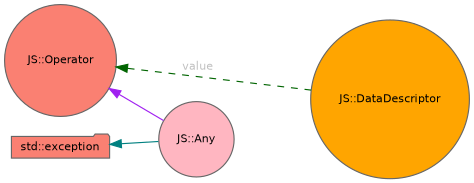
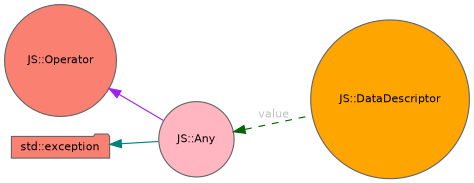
(219, 79) -> (279, 122)
